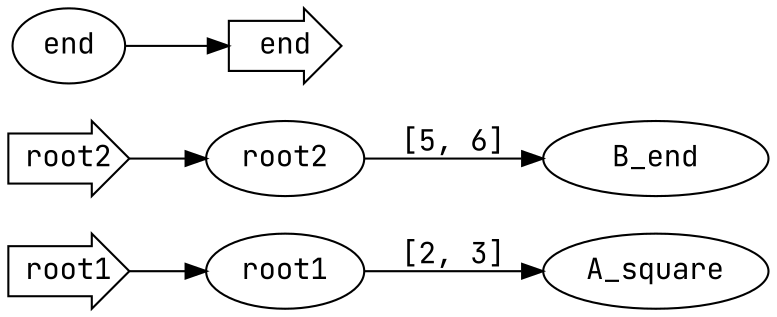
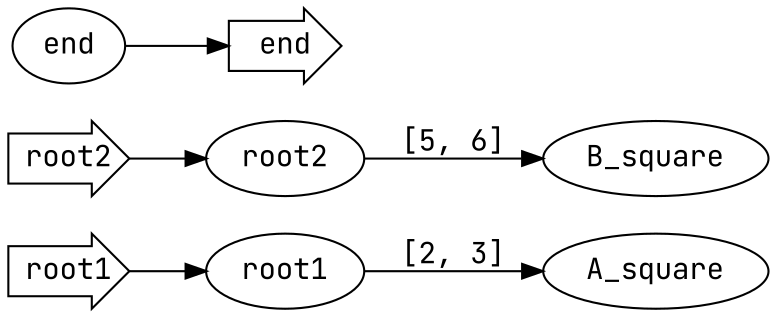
(656, 159) -> (656, 159)
